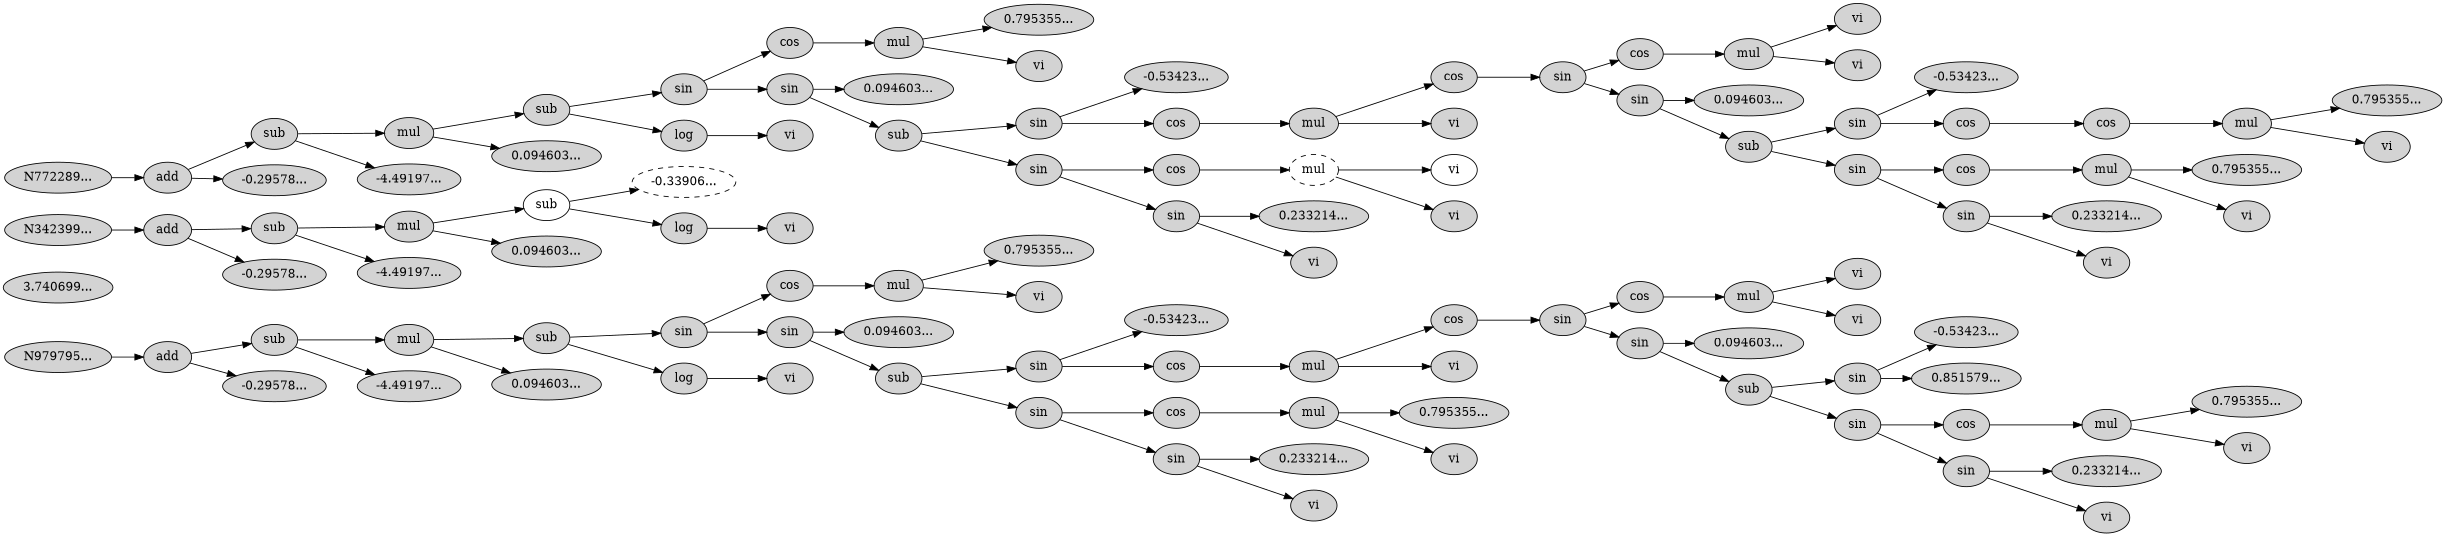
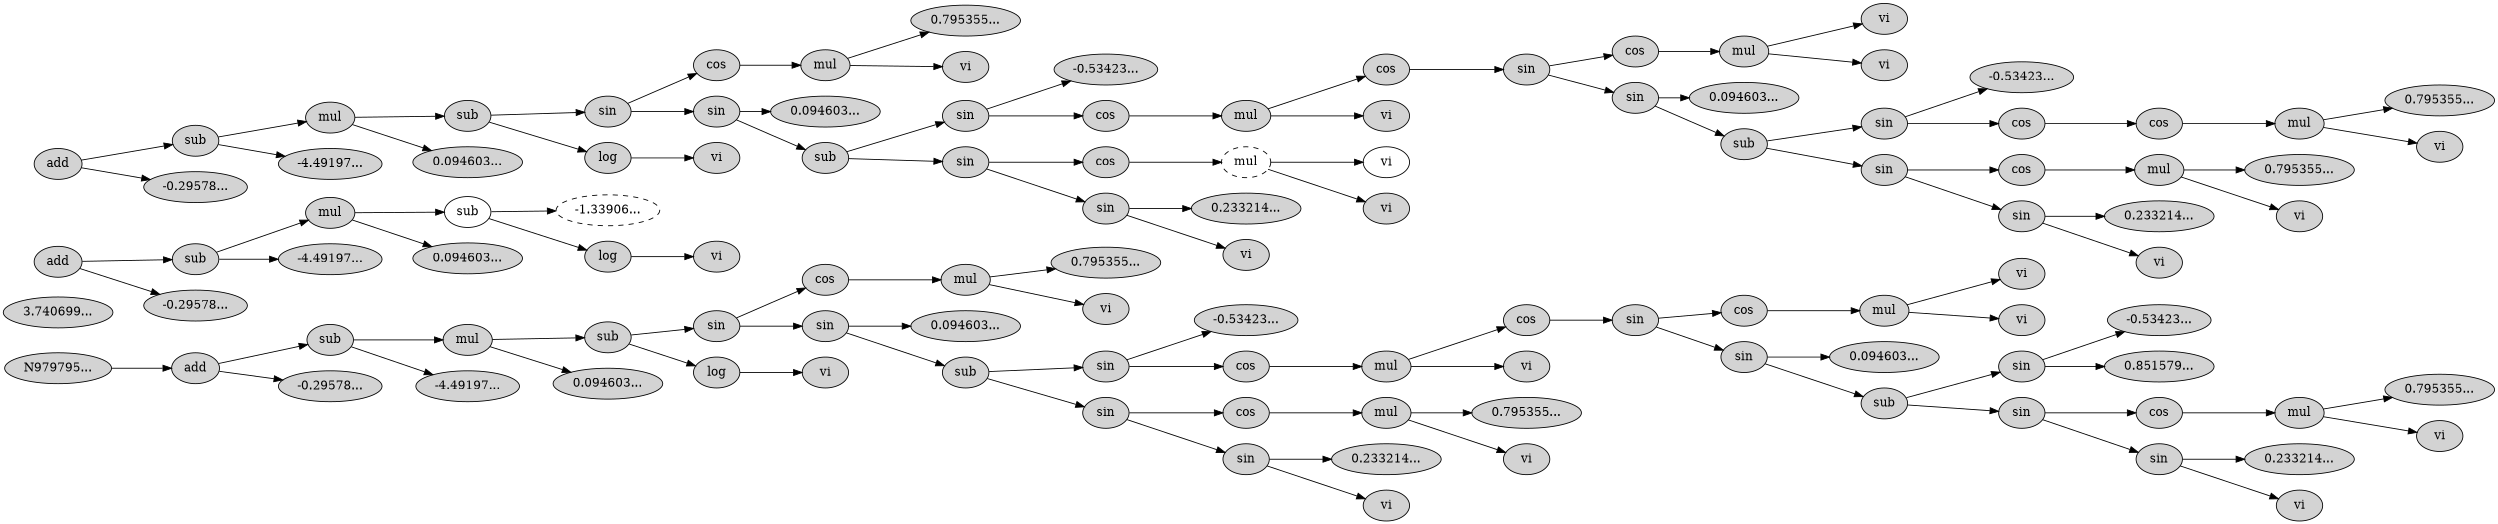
(58, 178) -> none
(684, 182) -> (608, 210)
(58, 230) -> none
